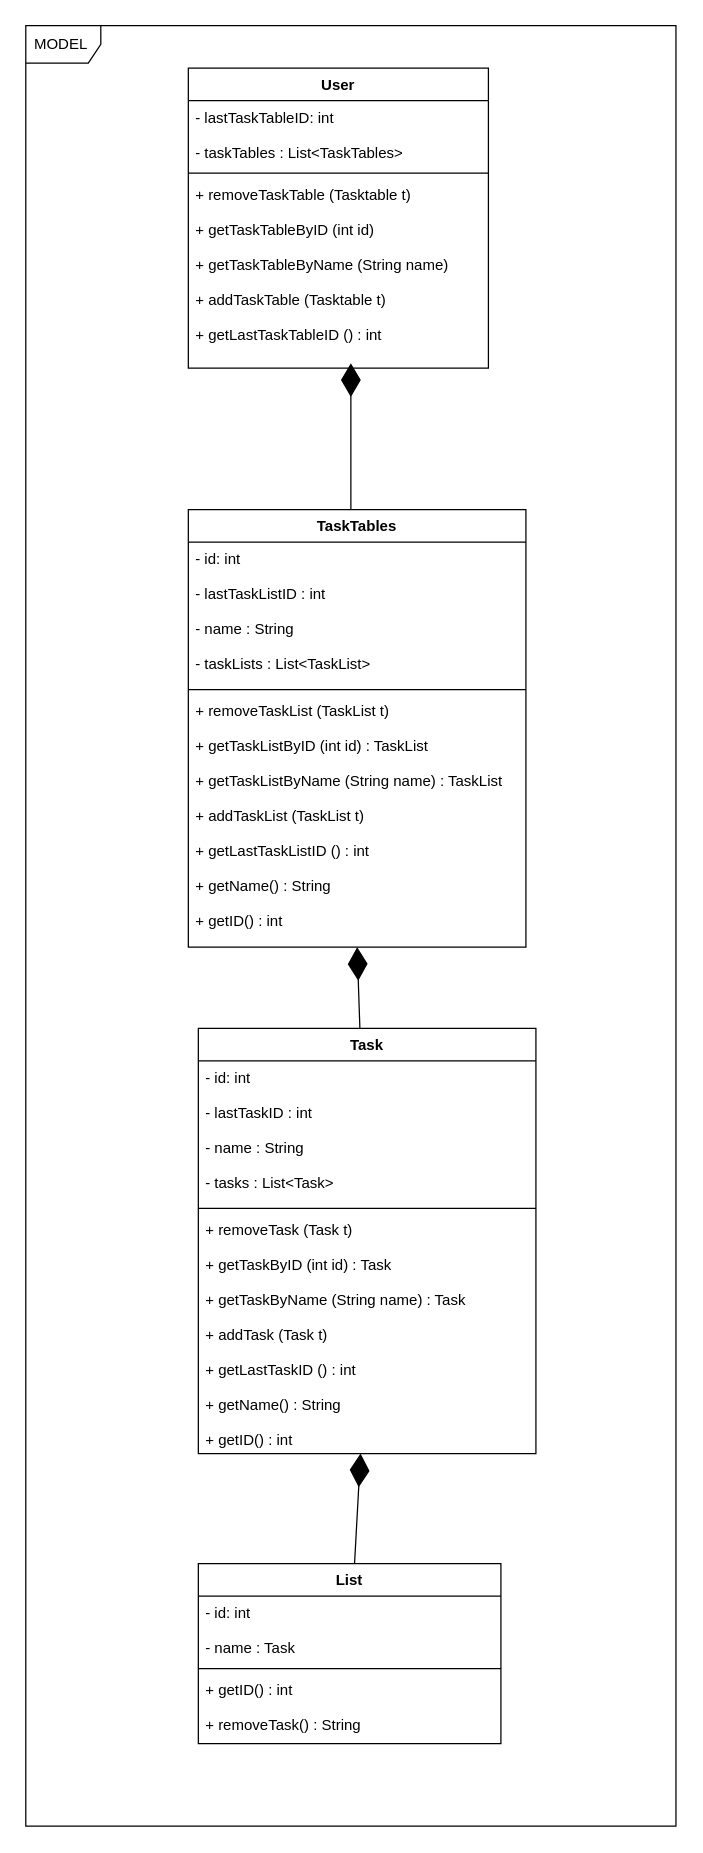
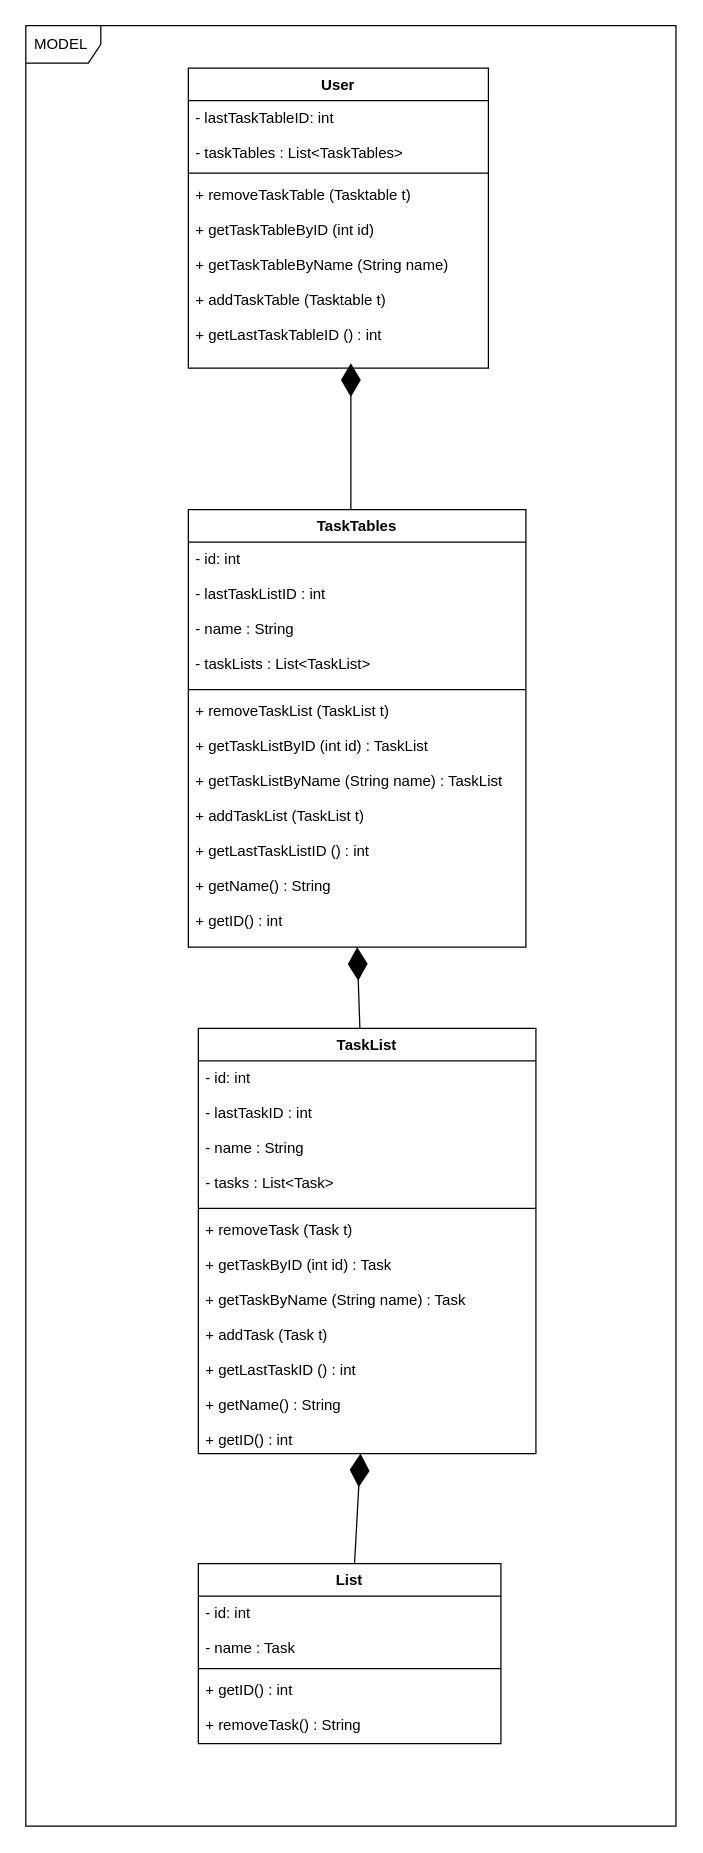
(366, 1045) -> (366, 1045)
